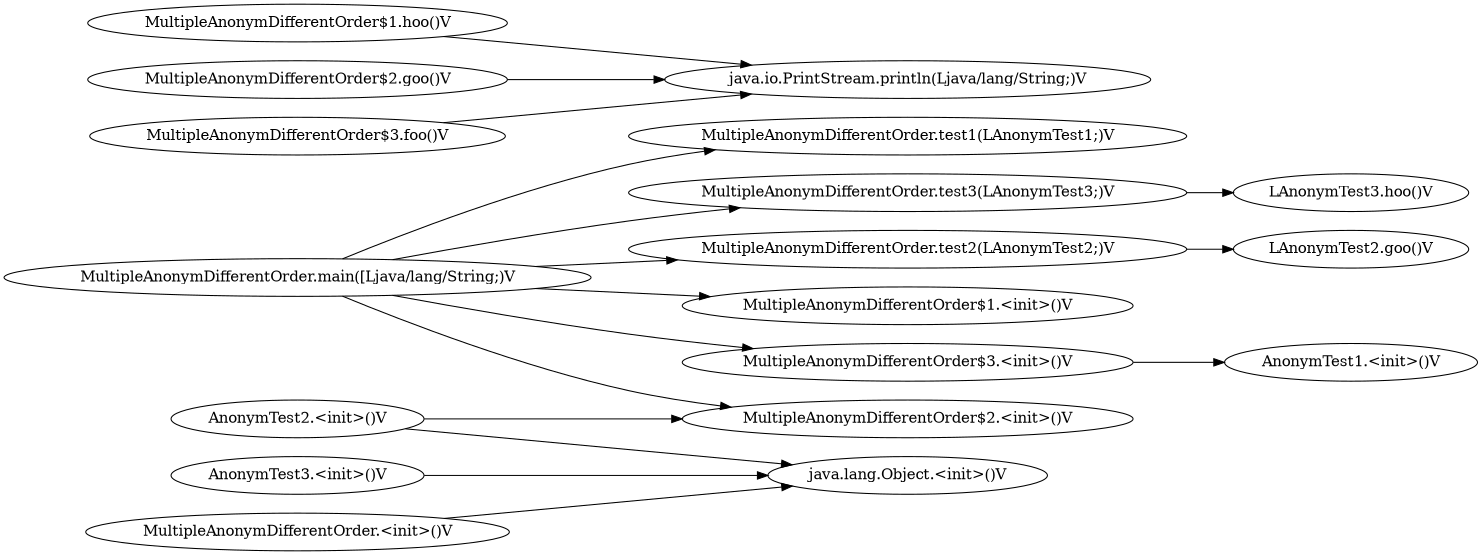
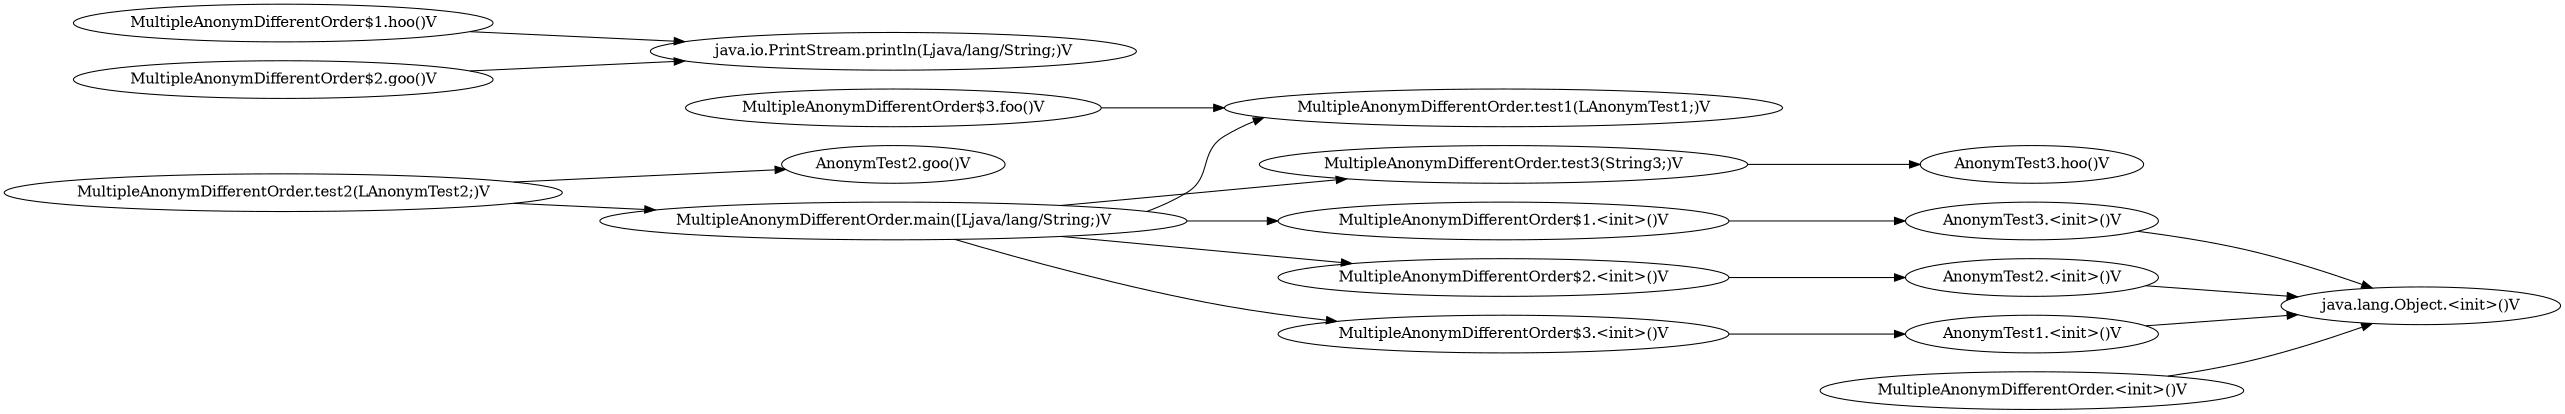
(592, 109) -> (1157, 108)
(908, 193) -> (1503, 164)
(1351, 193) -> (2032, 164)
none -> (1812, 221)
(1351, 249) -> (893, 164)
(601, 263) -> (579, 206)
none -> (2216, 321)
(548, 419) -> (1812, 278)
